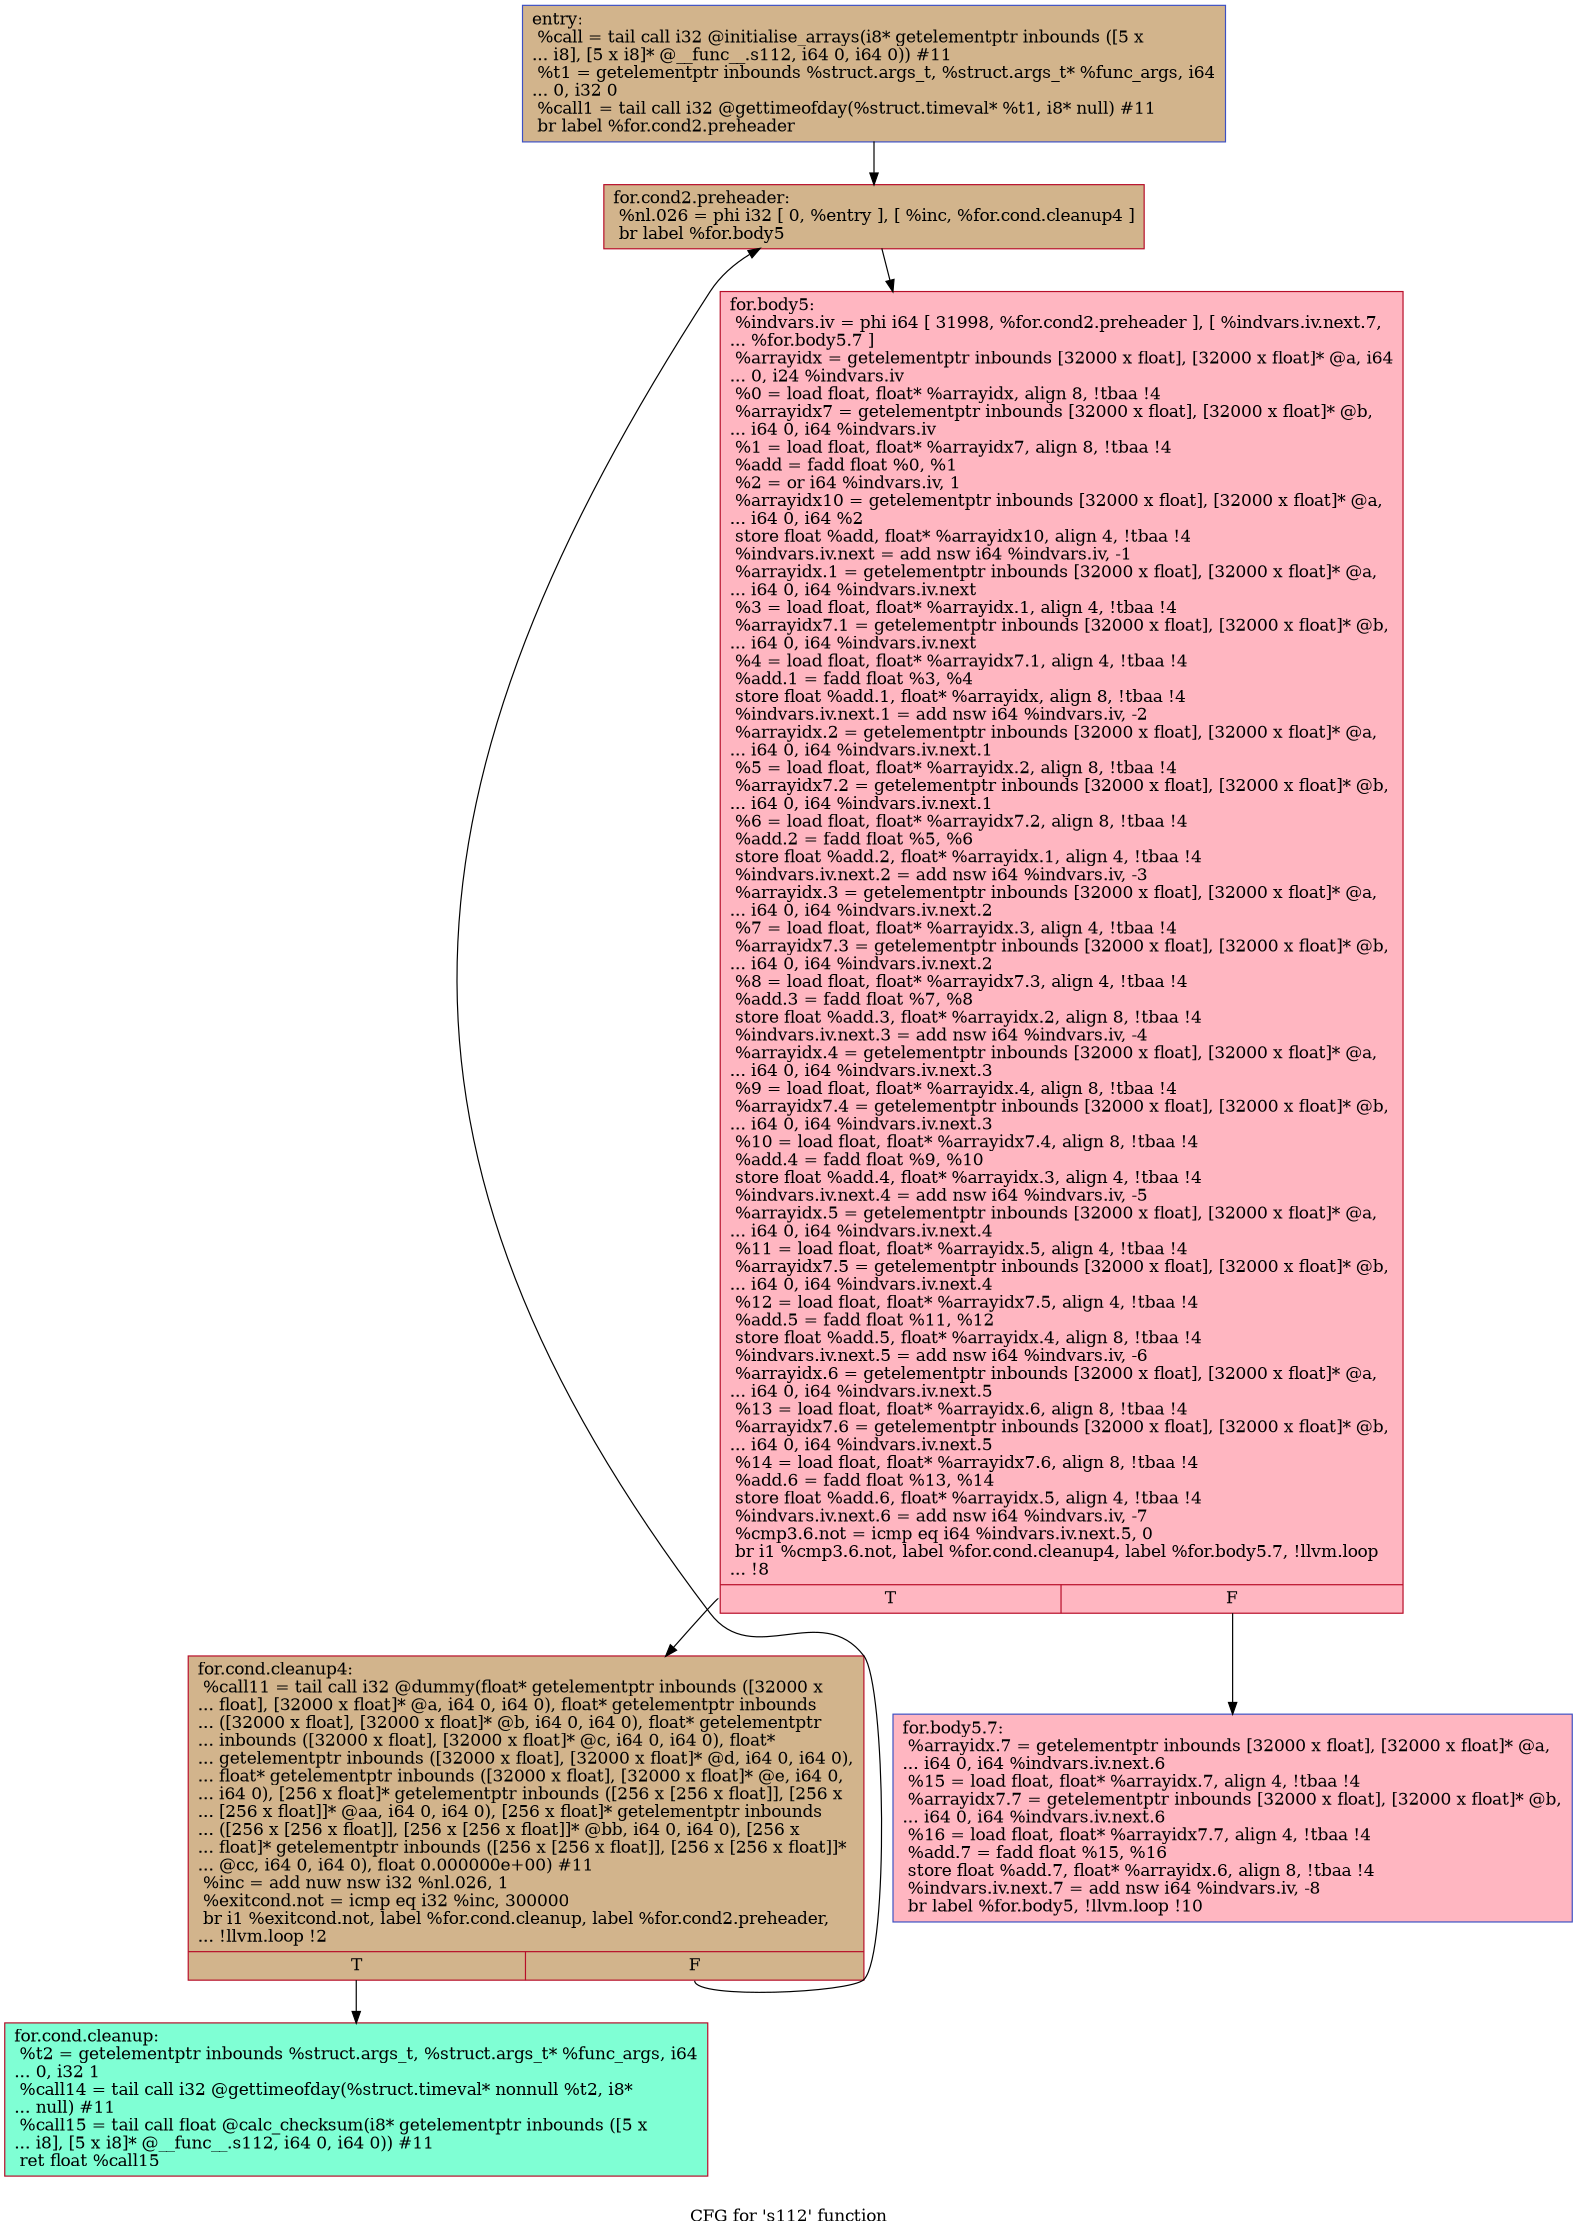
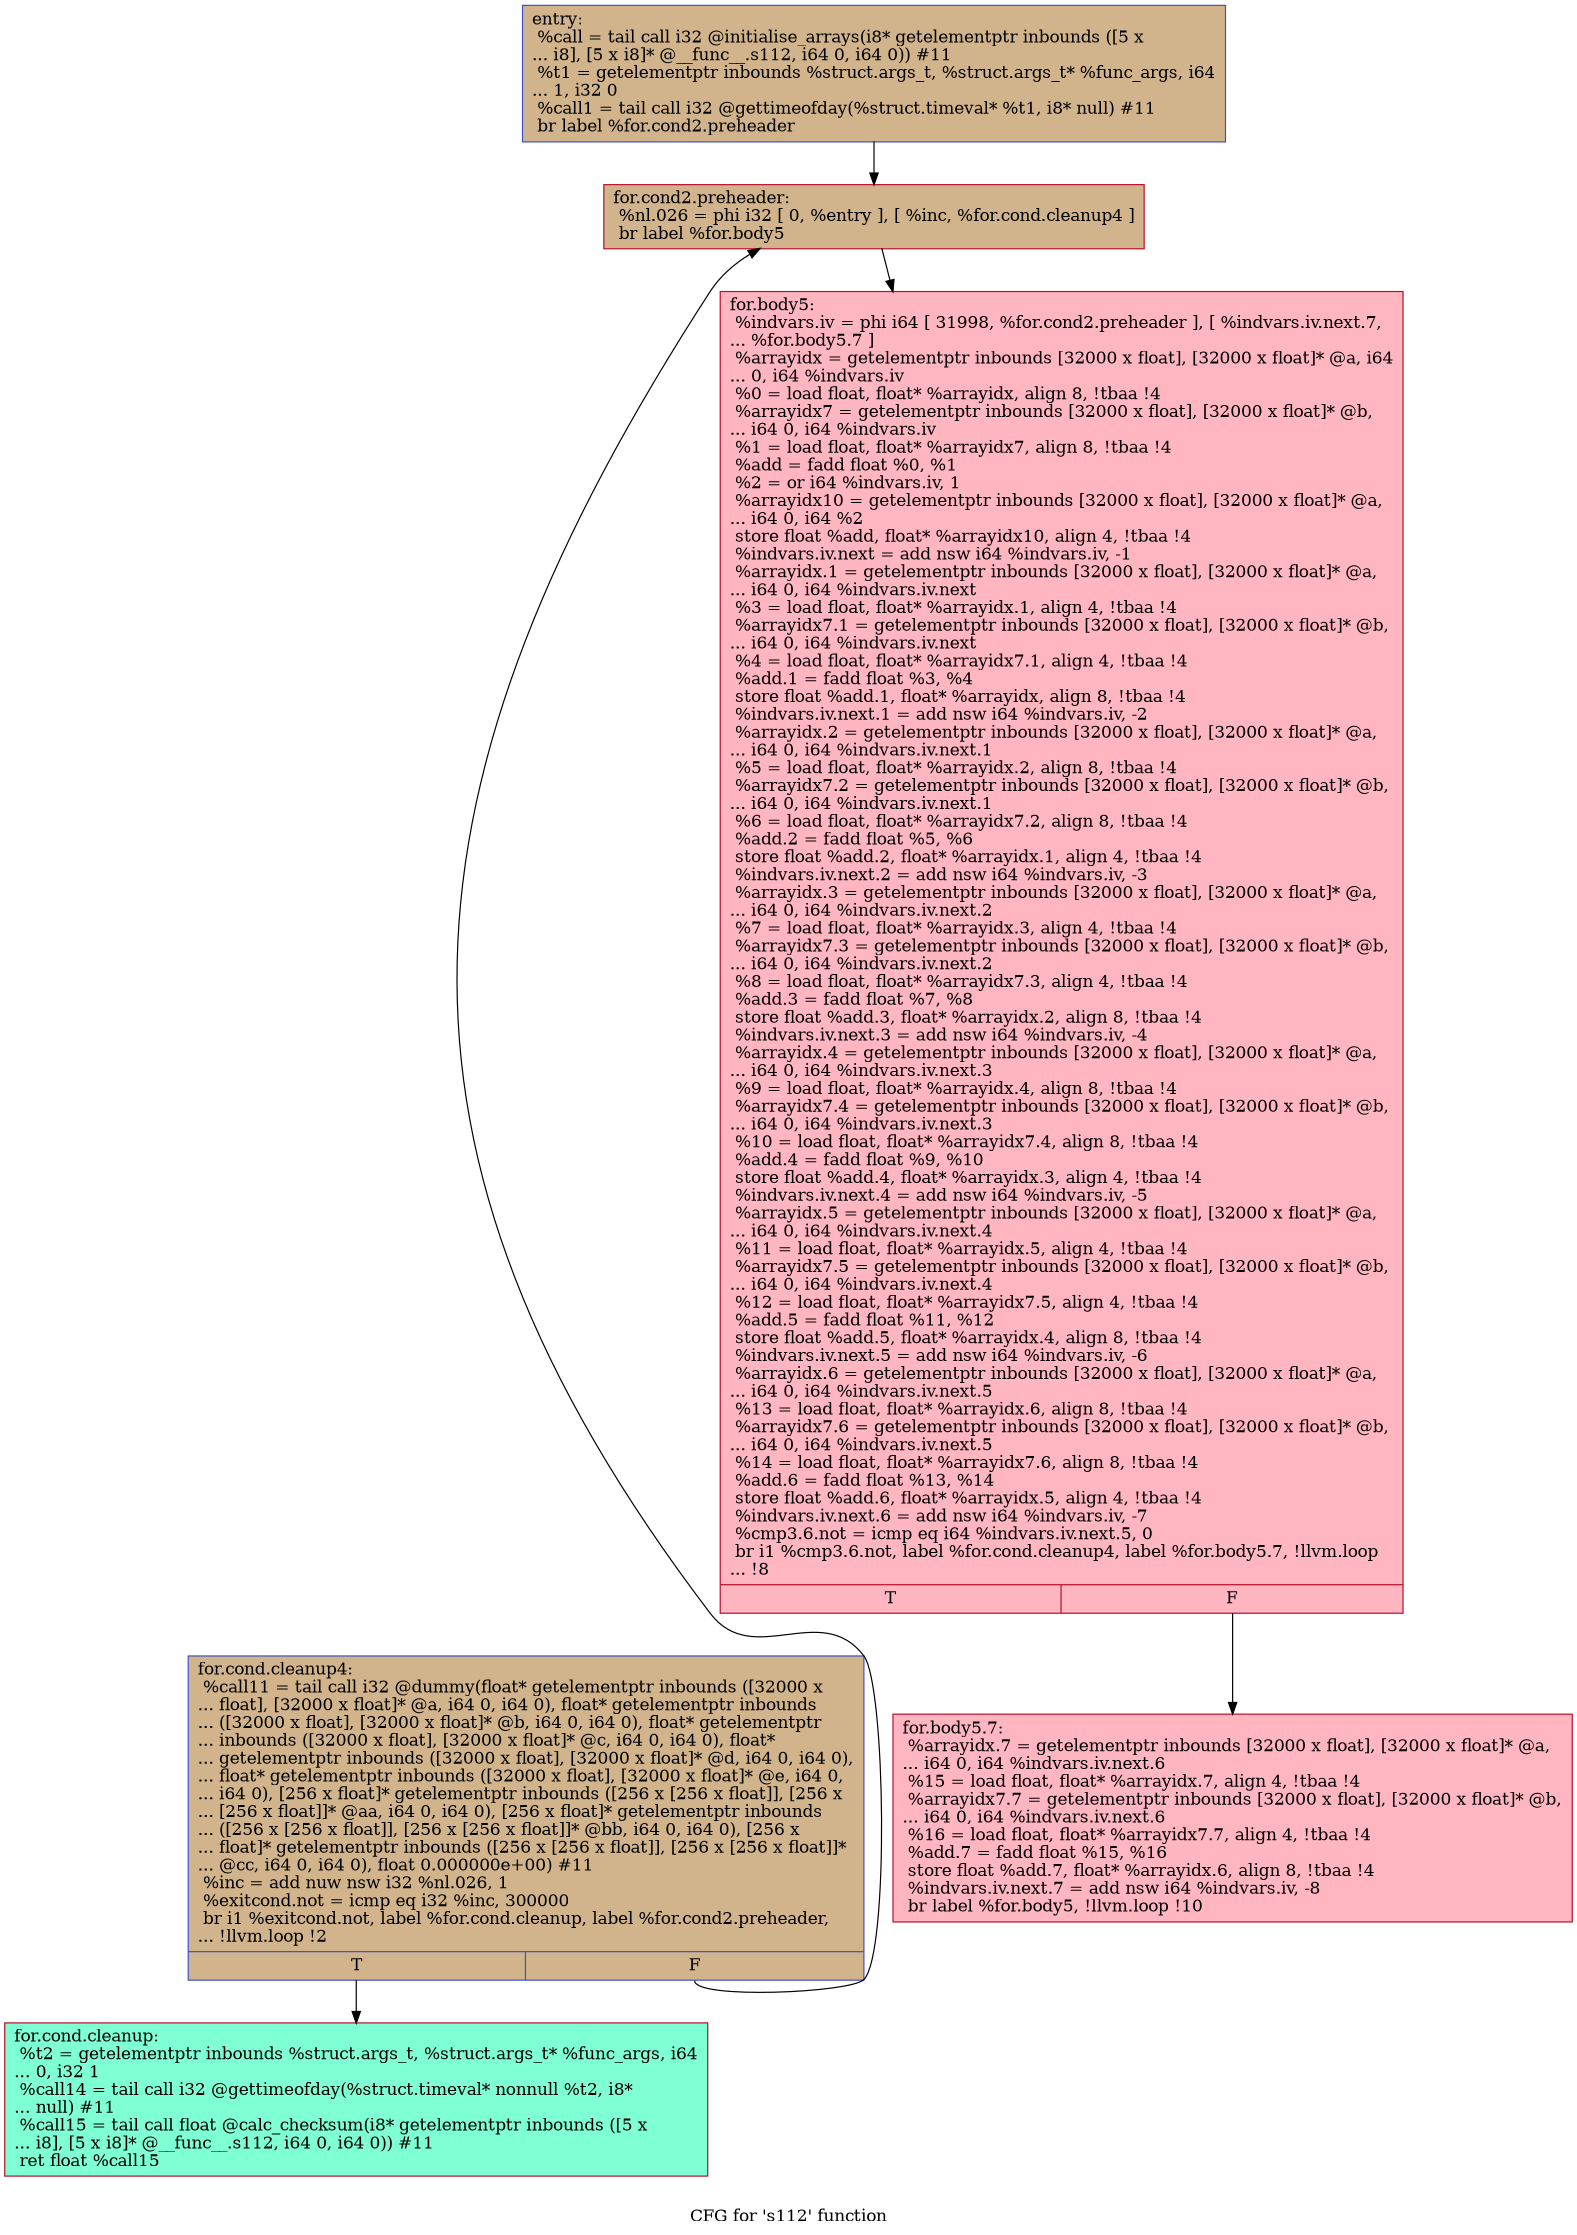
(575, 91) -> (575, 91)
(818, 376) -> (818, 376)
(696, 1622) -> none
(526, 1818) -> (526, 1818)
(1233, 1818) -> (1233, 1818)
